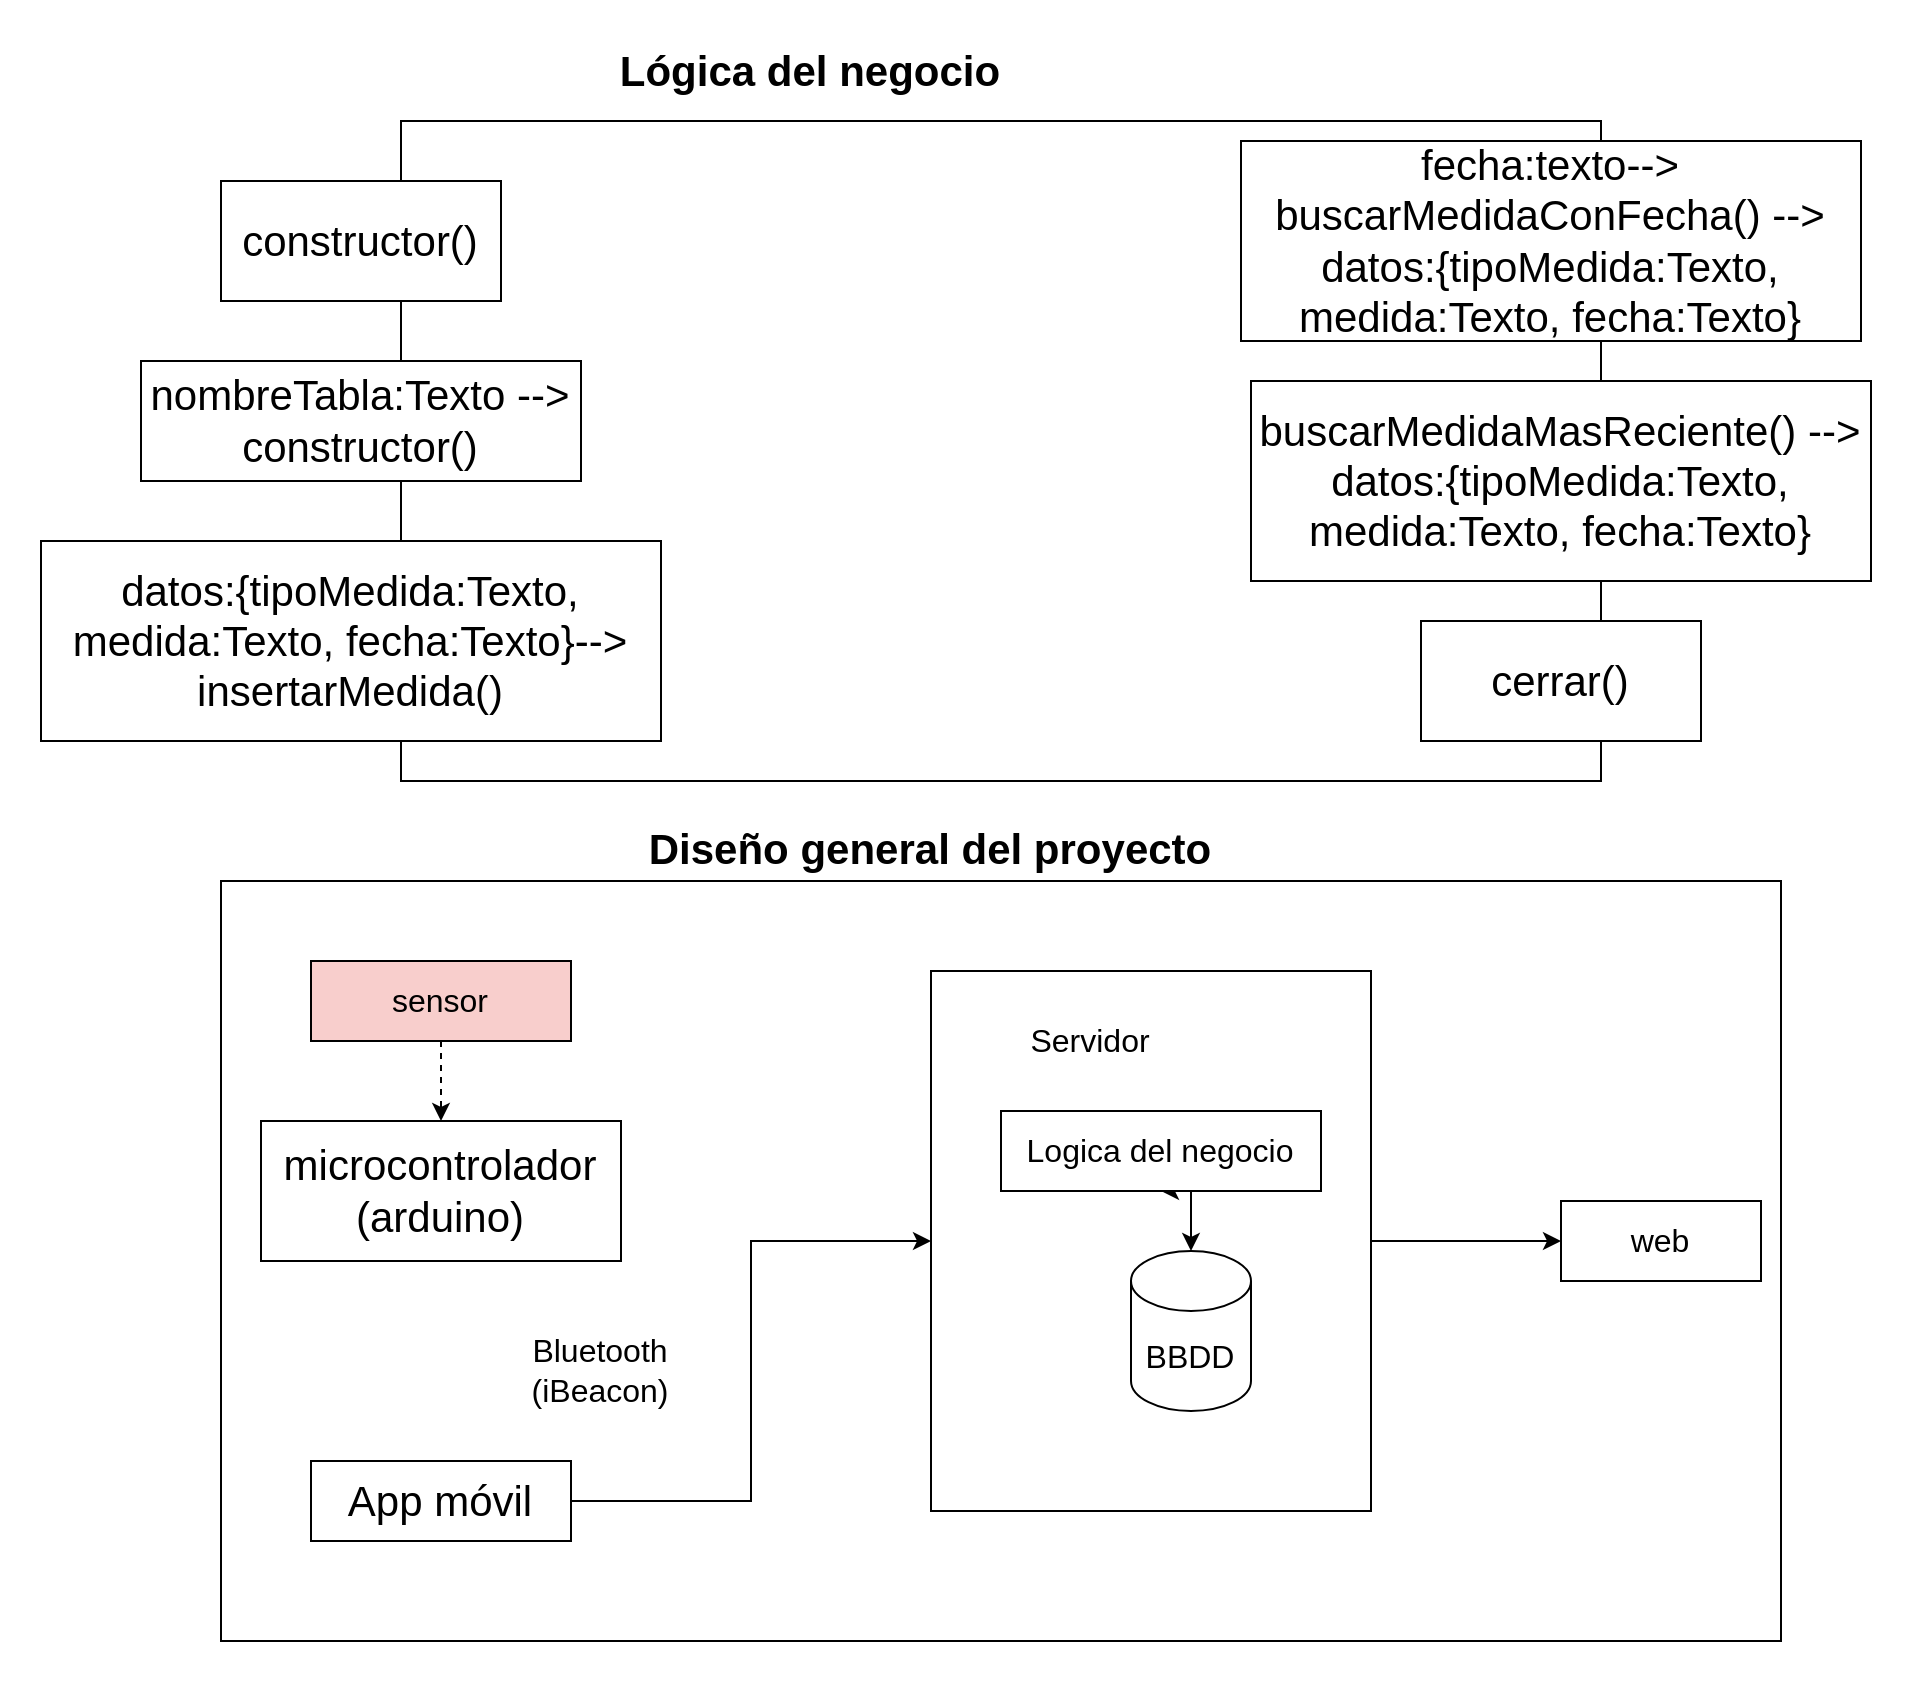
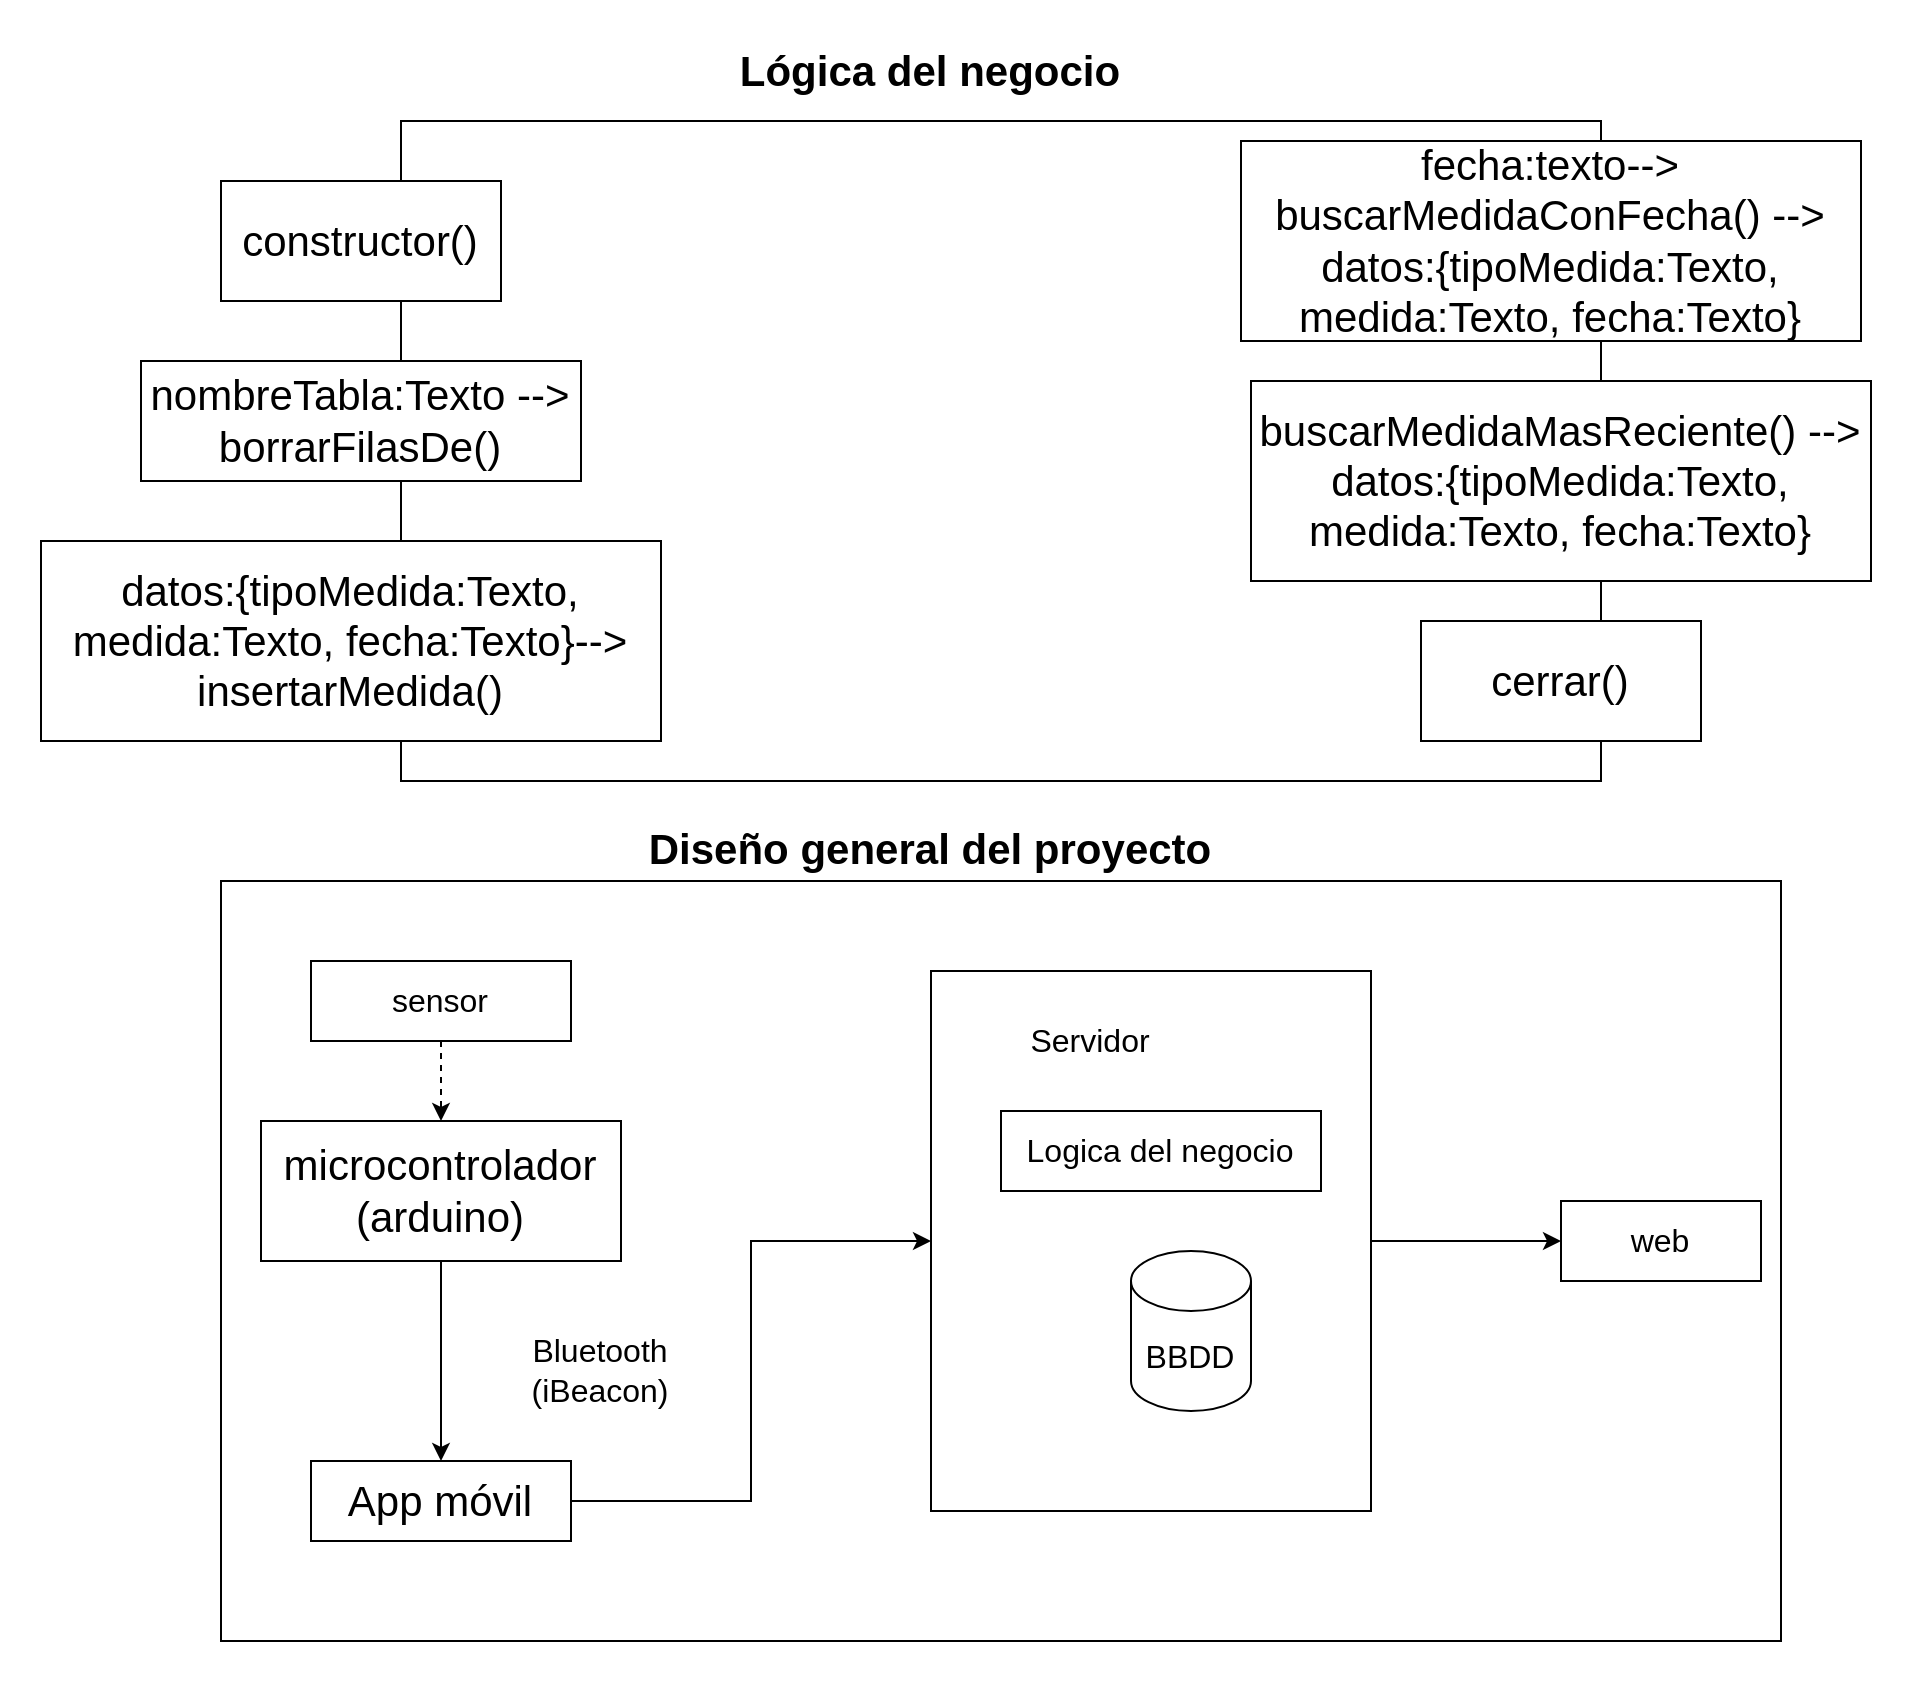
(811, 71) -> (931, 71)
(361, 421) -> (361, 421)
(441, 1001) -> (441, 1001)
(1191, 1213) -> none
none -> (441, 1354)
